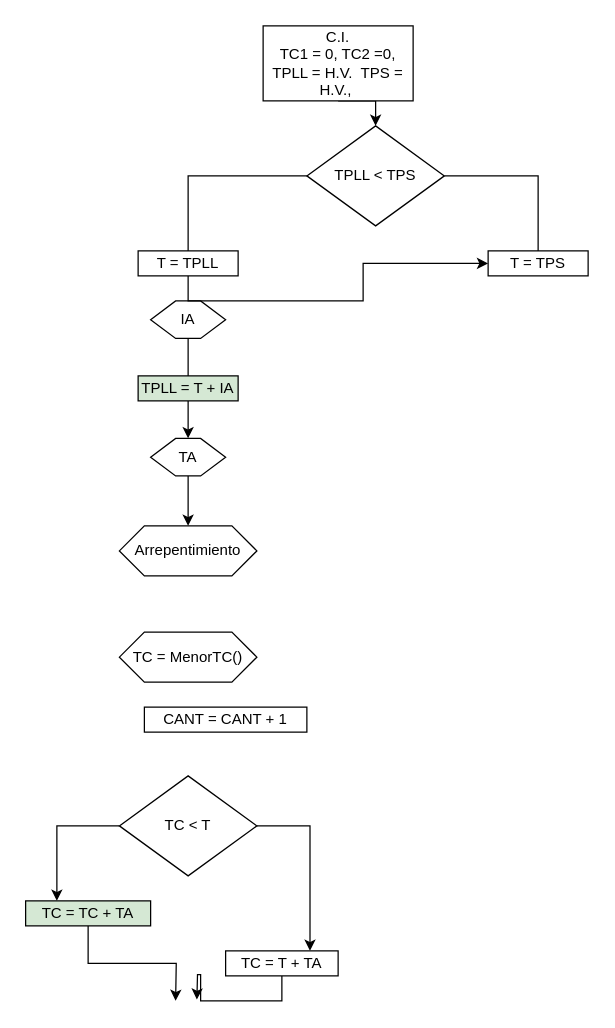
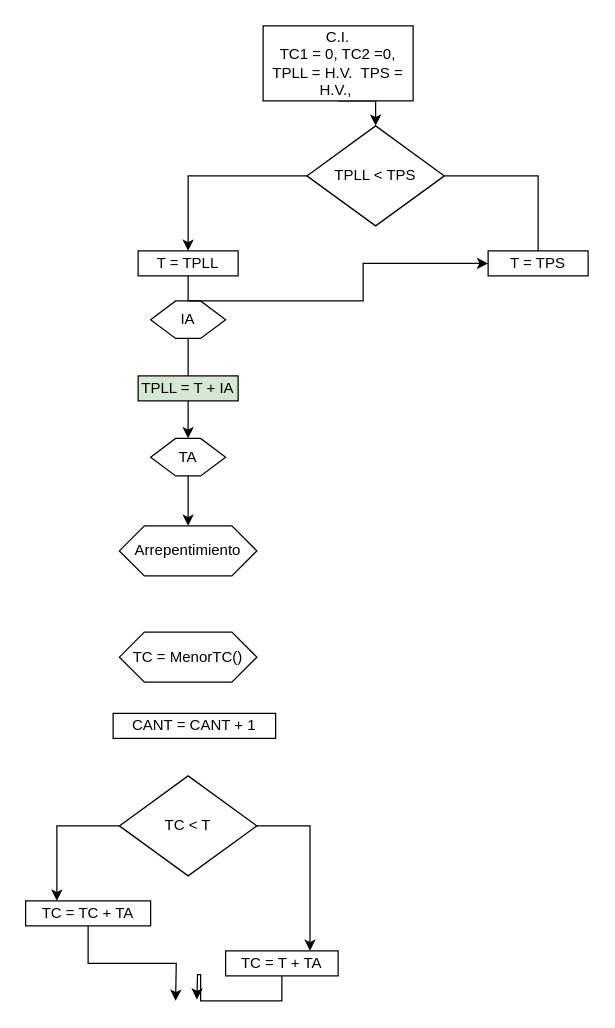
(188, 244) -> (188, 241)
(226, 719) -> (194, 726)
(88, 913) -> (88, 913)
